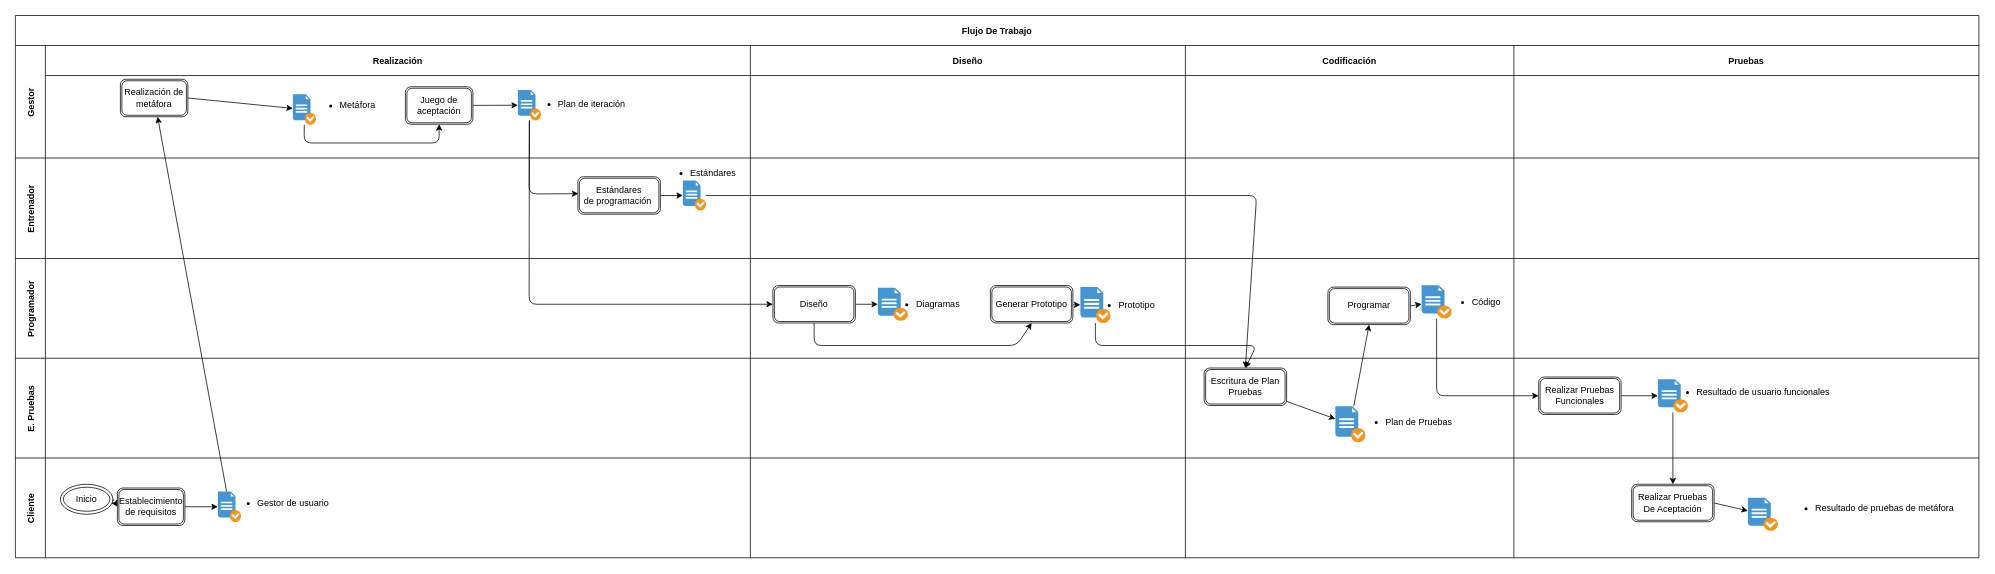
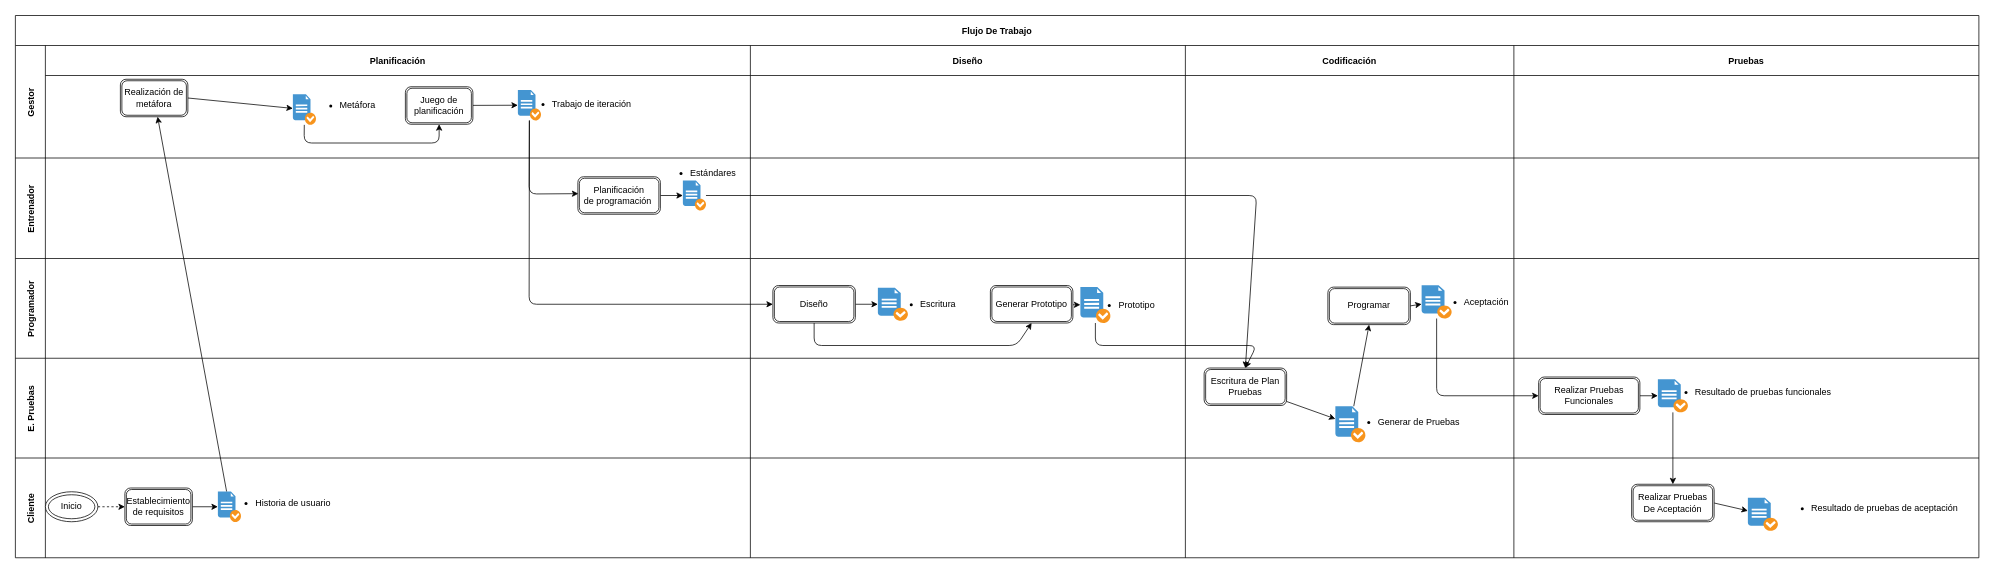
(398, 61) -> (398, 61)
(577, 104) -> (577, 104)
(439, 105) -> (439, 105)
(619, 195) -> (619, 195)
(1472, 302) -> (1472, 302)
(923, 304) -> (923, 304)
(1748, 392) -> (1748, 392)
(1580, 396) -> (1589, 396)
(1404, 422) -> (1404, 422)
(87, 499) -> (72, 507)
(278, 503) -> (278, 503)
(151, 507) -> (159, 507)
(1870, 508) -> (1870, 508)
